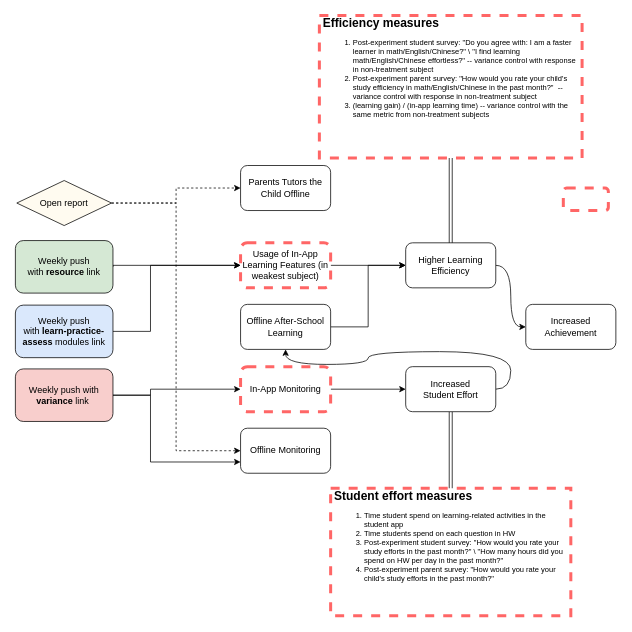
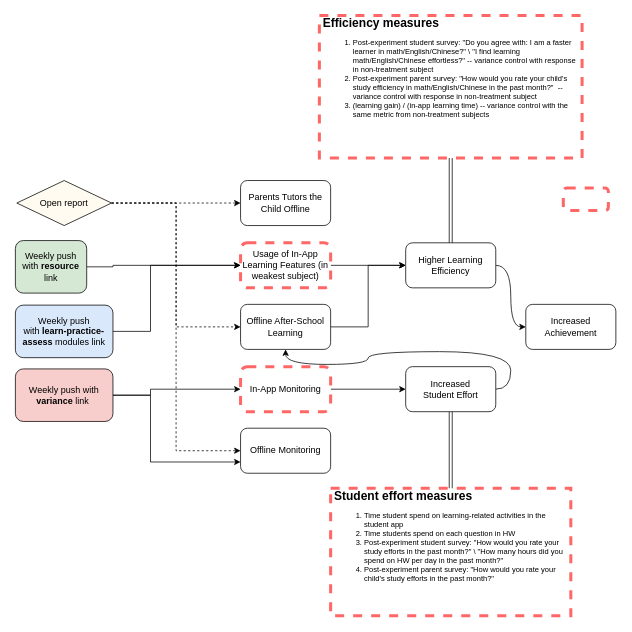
(285, 188) -> (285, 203)
(64, 267) -> (51, 267)
none -> (234, 327)
